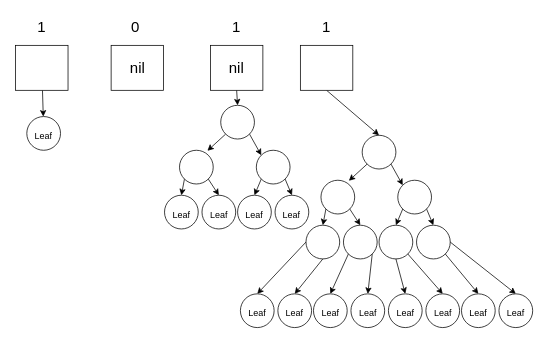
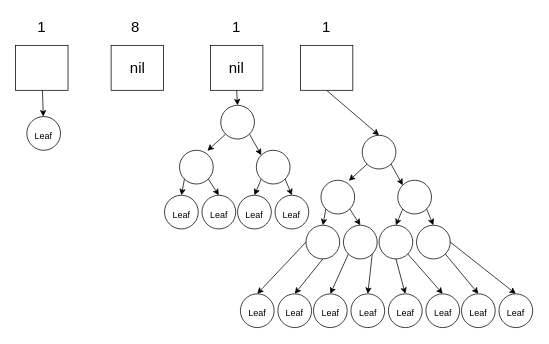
(135, 27) -> (135, 27)
